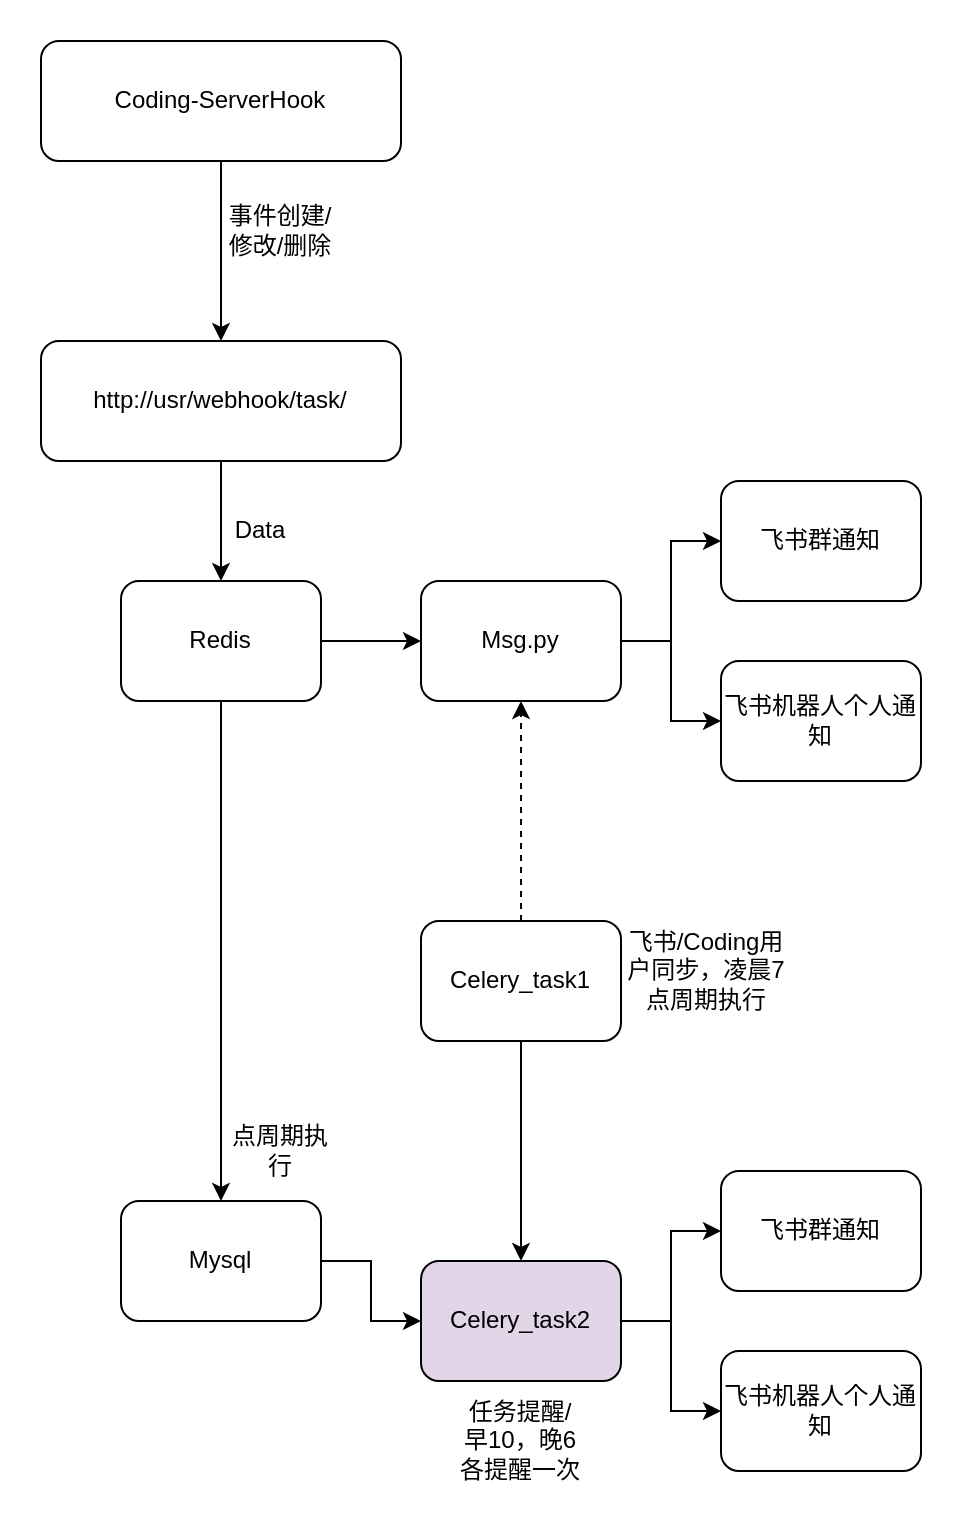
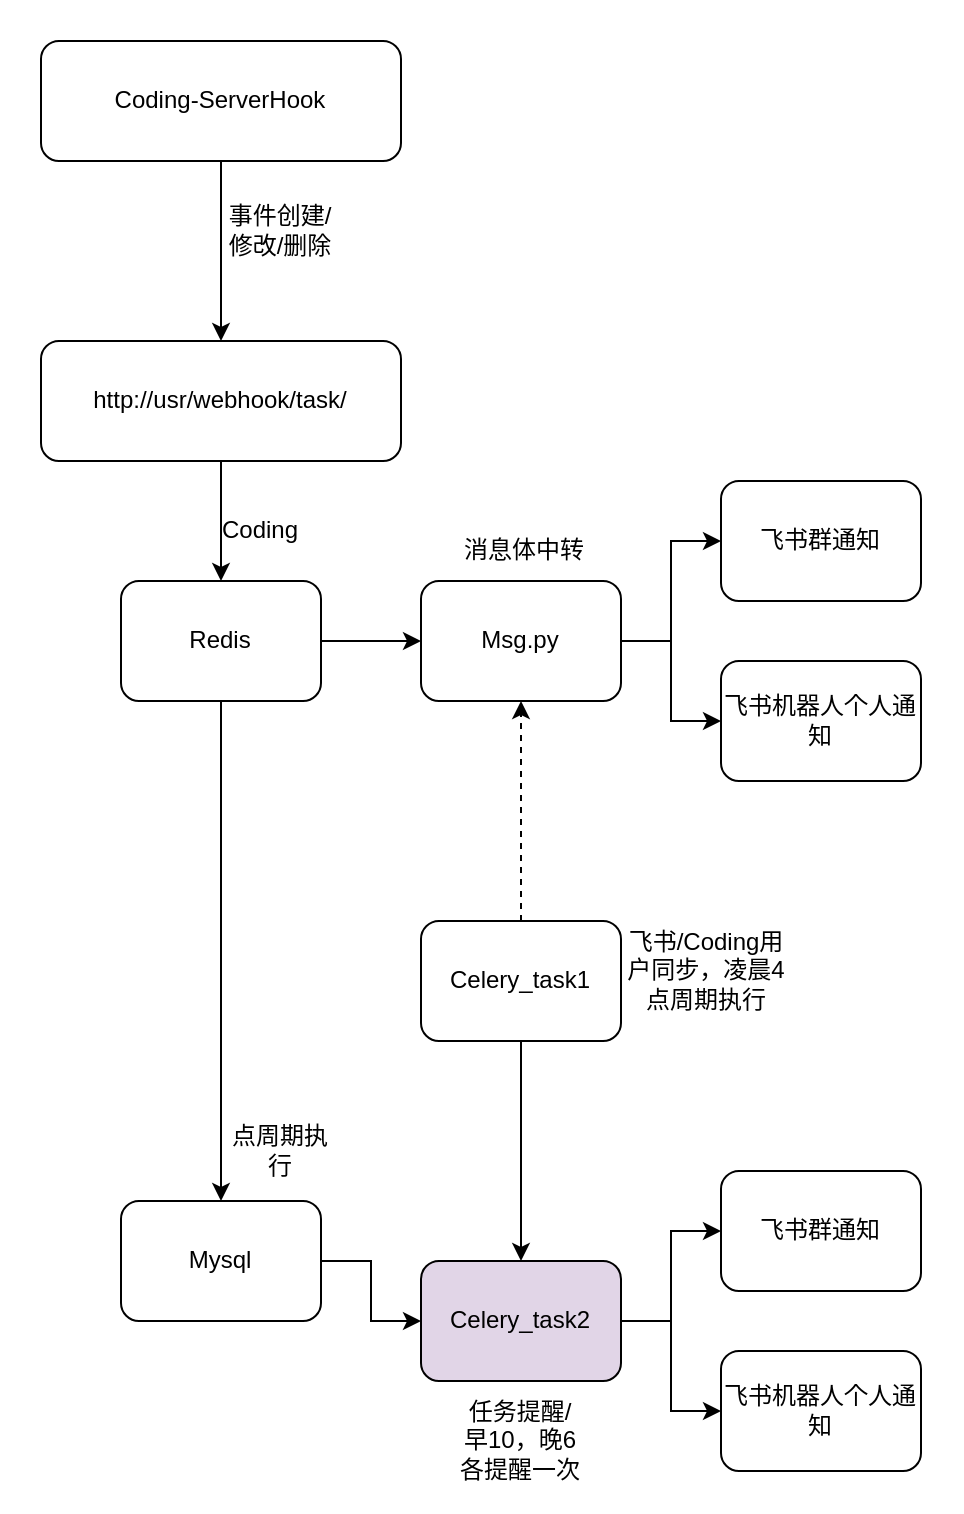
(261, 531) -> (261, 531)
none -> (525, 551)
(707, 971) -> (707, 971)
